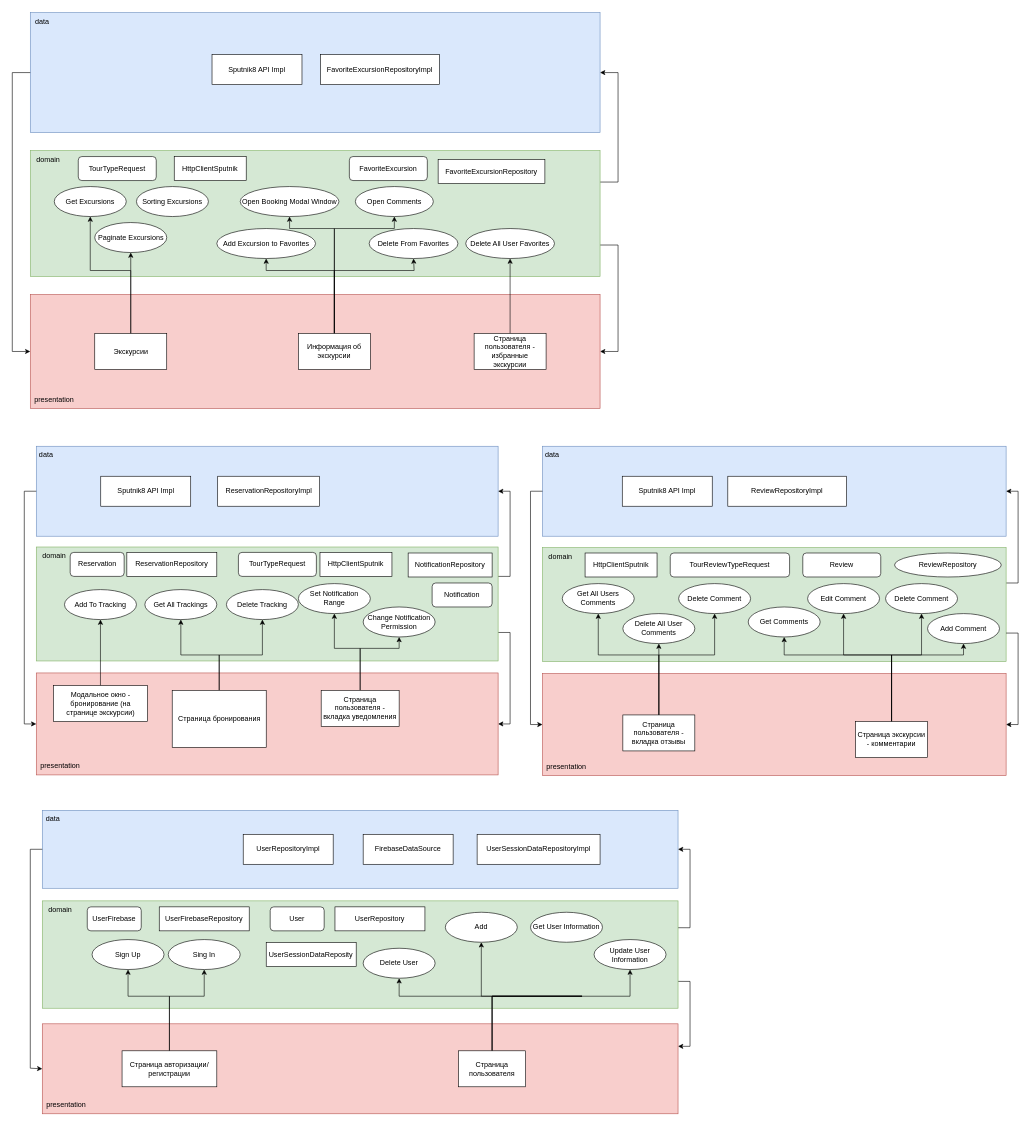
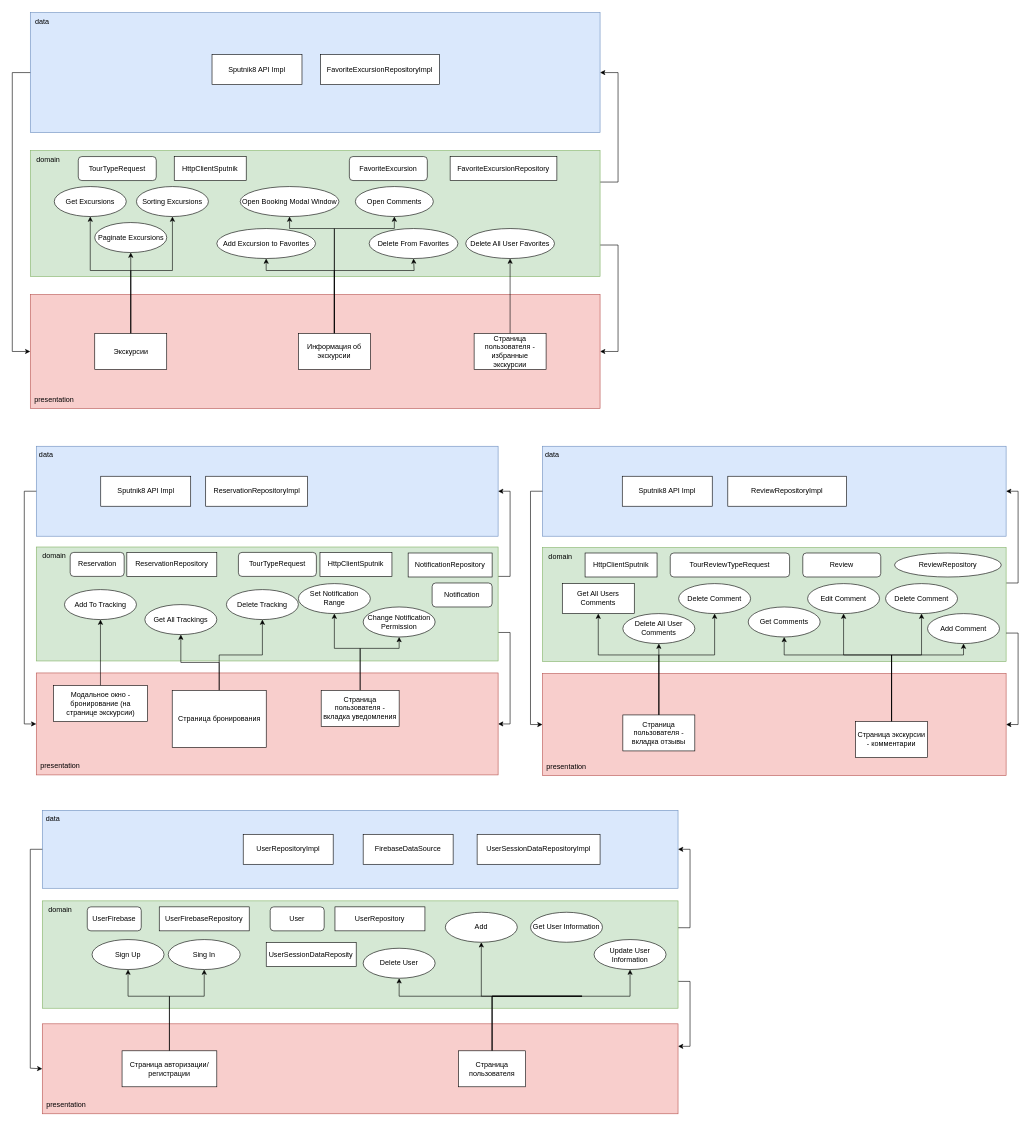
(492, 171) -> (504, 168)
none -> (173, 265)
(269, 491) -> (257, 491)
(599, 599) -> (599, 599)
(181, 605) -> (181, 620)
